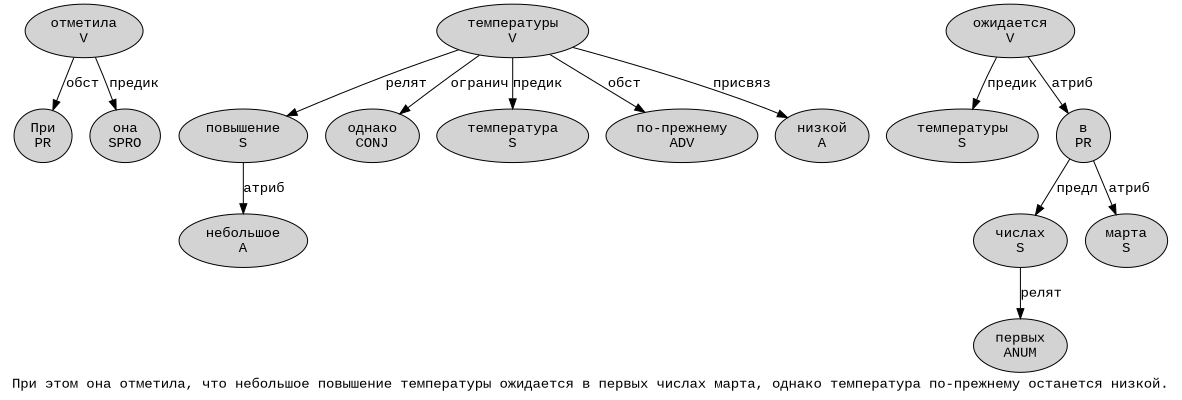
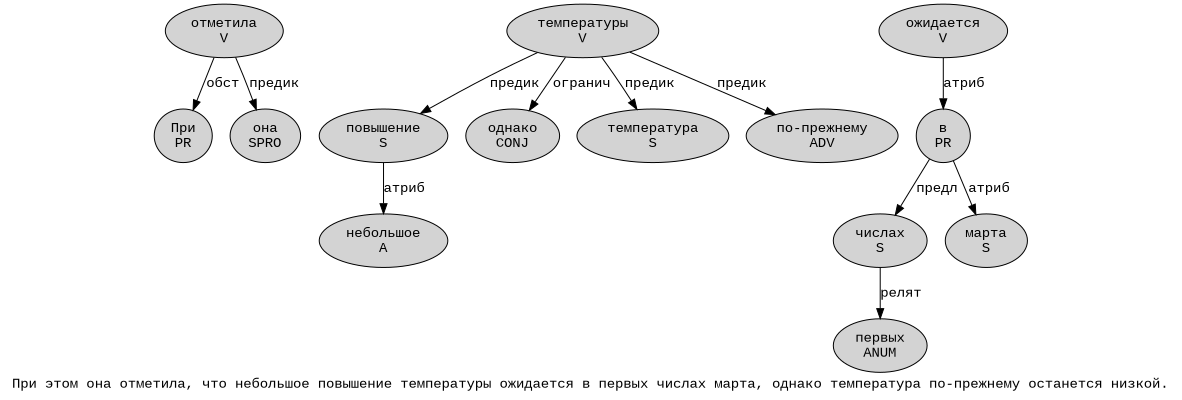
(407, 83) -> (515, 83)
(625, 83) -> (742, 83)
(822, 136) -> none
(962, 136) -> none
